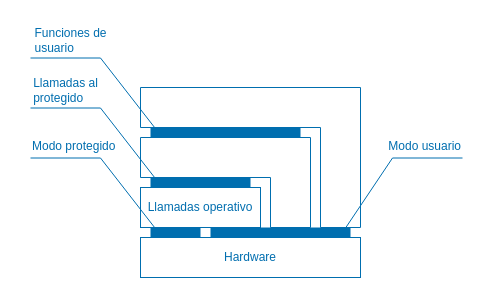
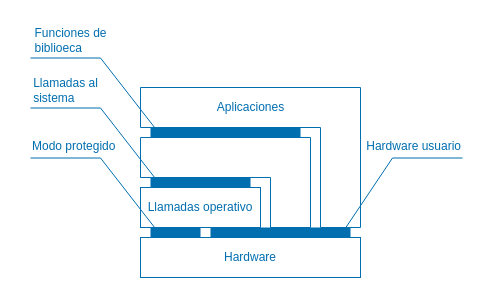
(71, 41) -> (71, 41)
(66, 91) -> (66, 91)
none -> (251, 108)
(424, 147) -> (411, 147)
